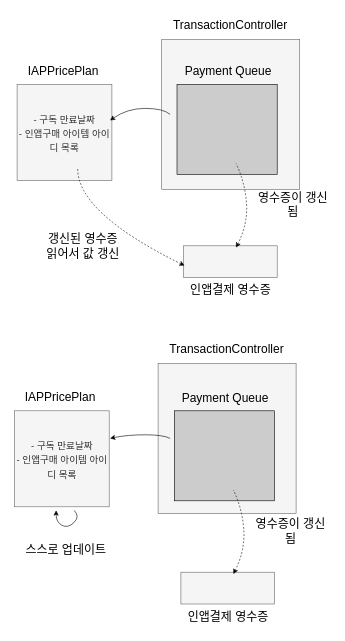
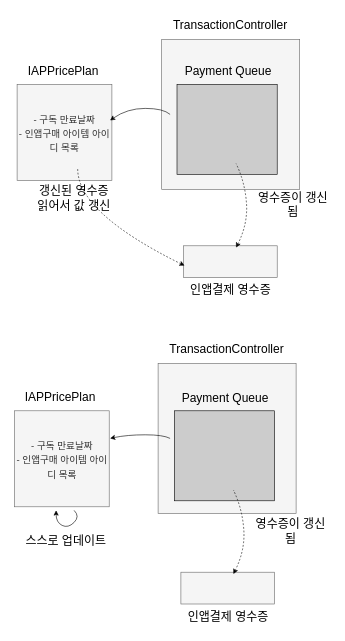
(83, 246) -> (74, 198)
(66, 549) -> (66, 540)
